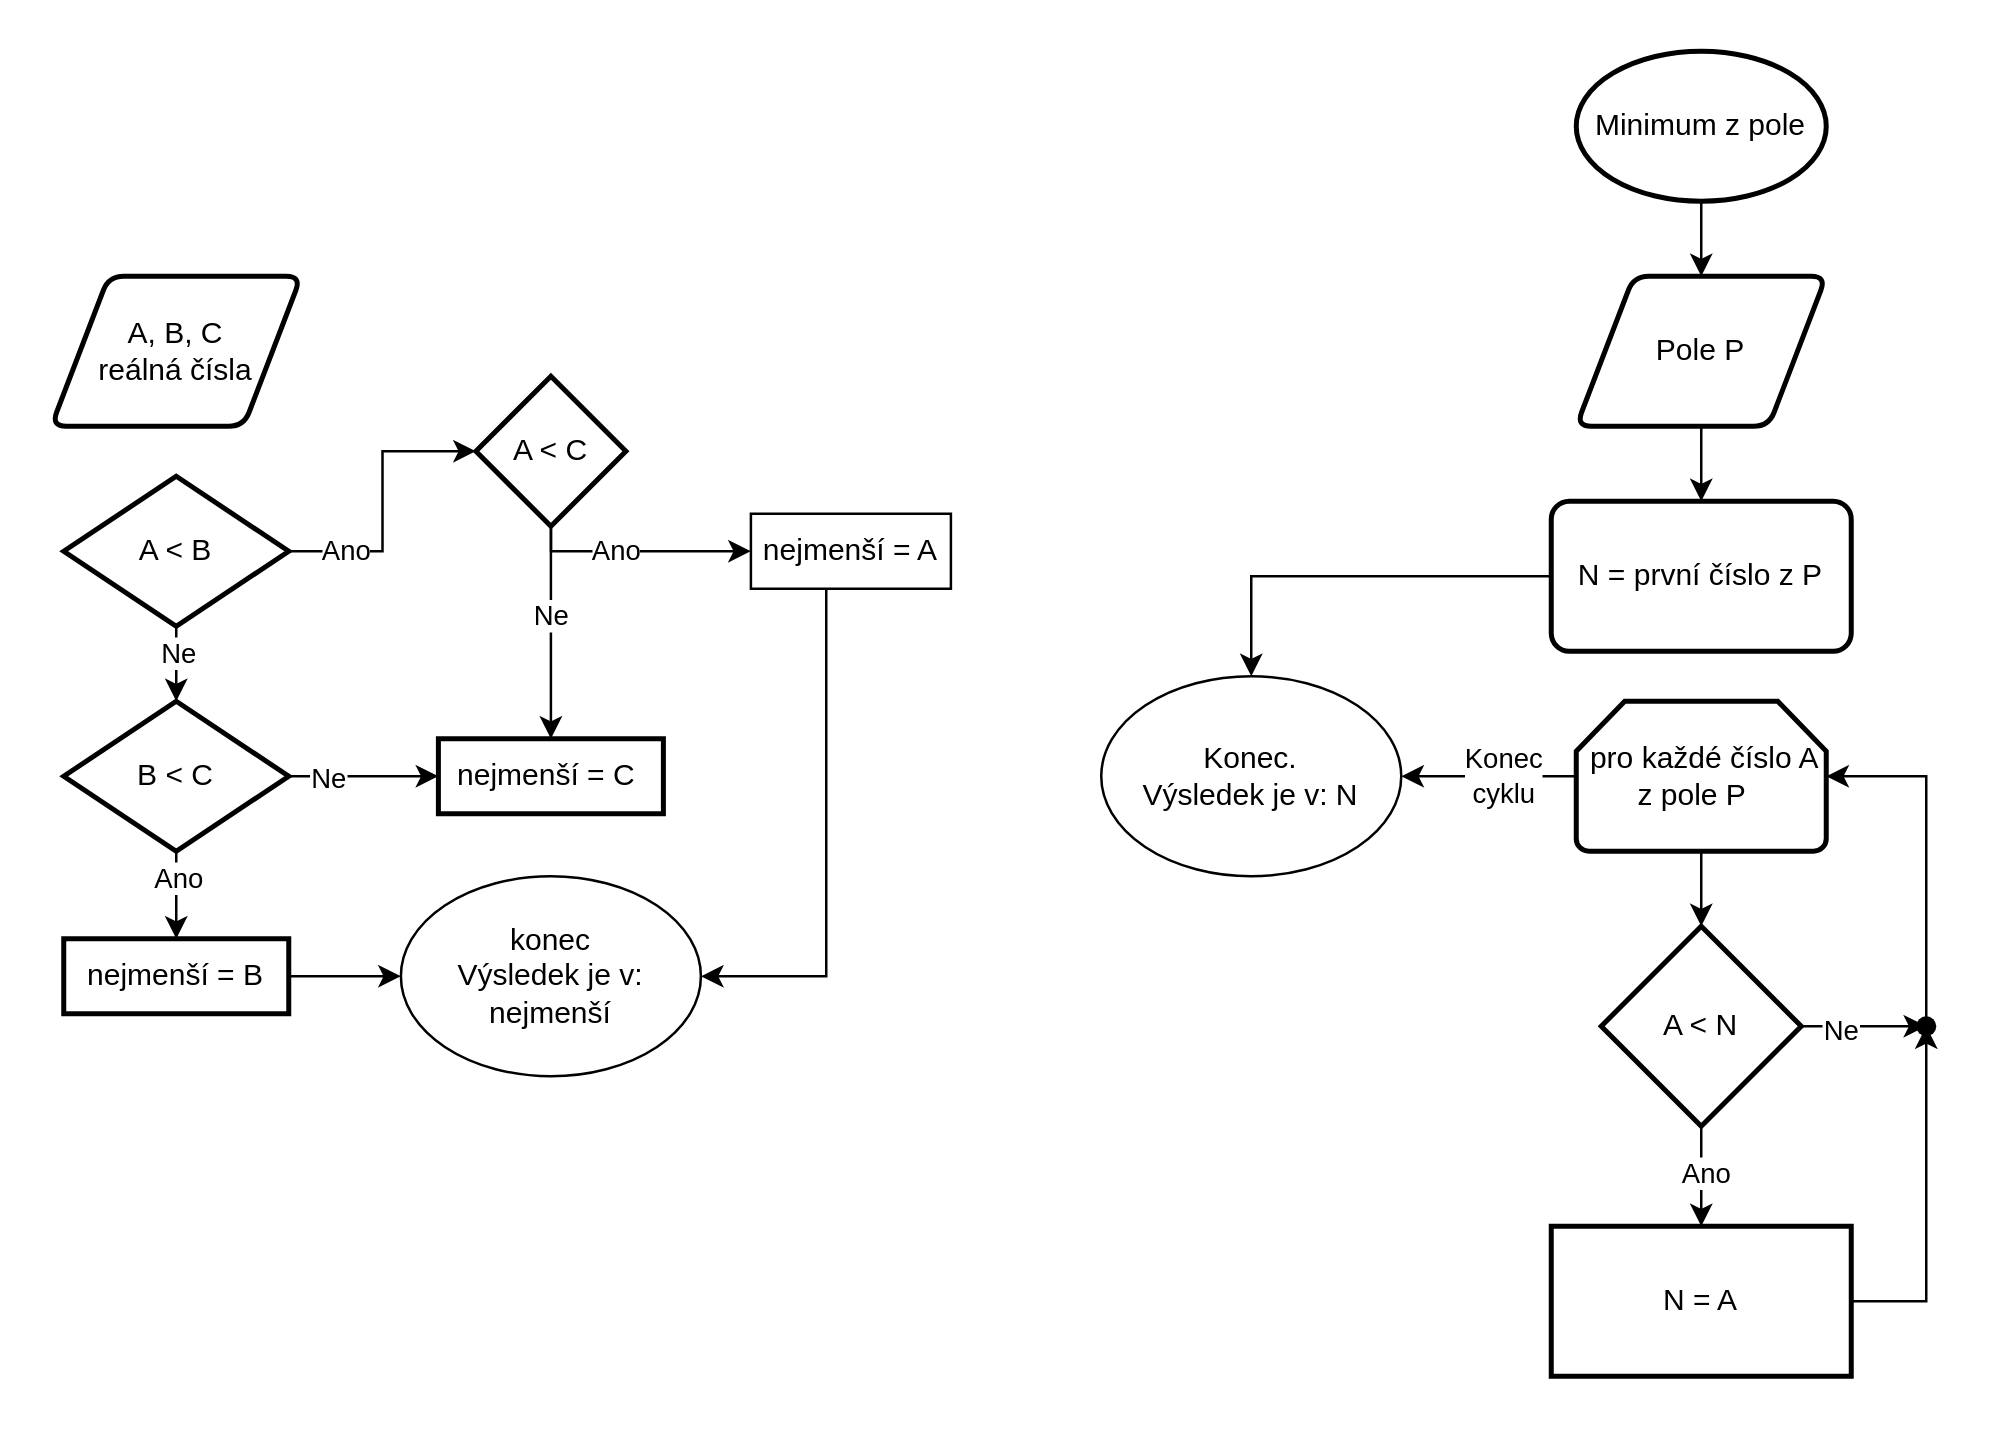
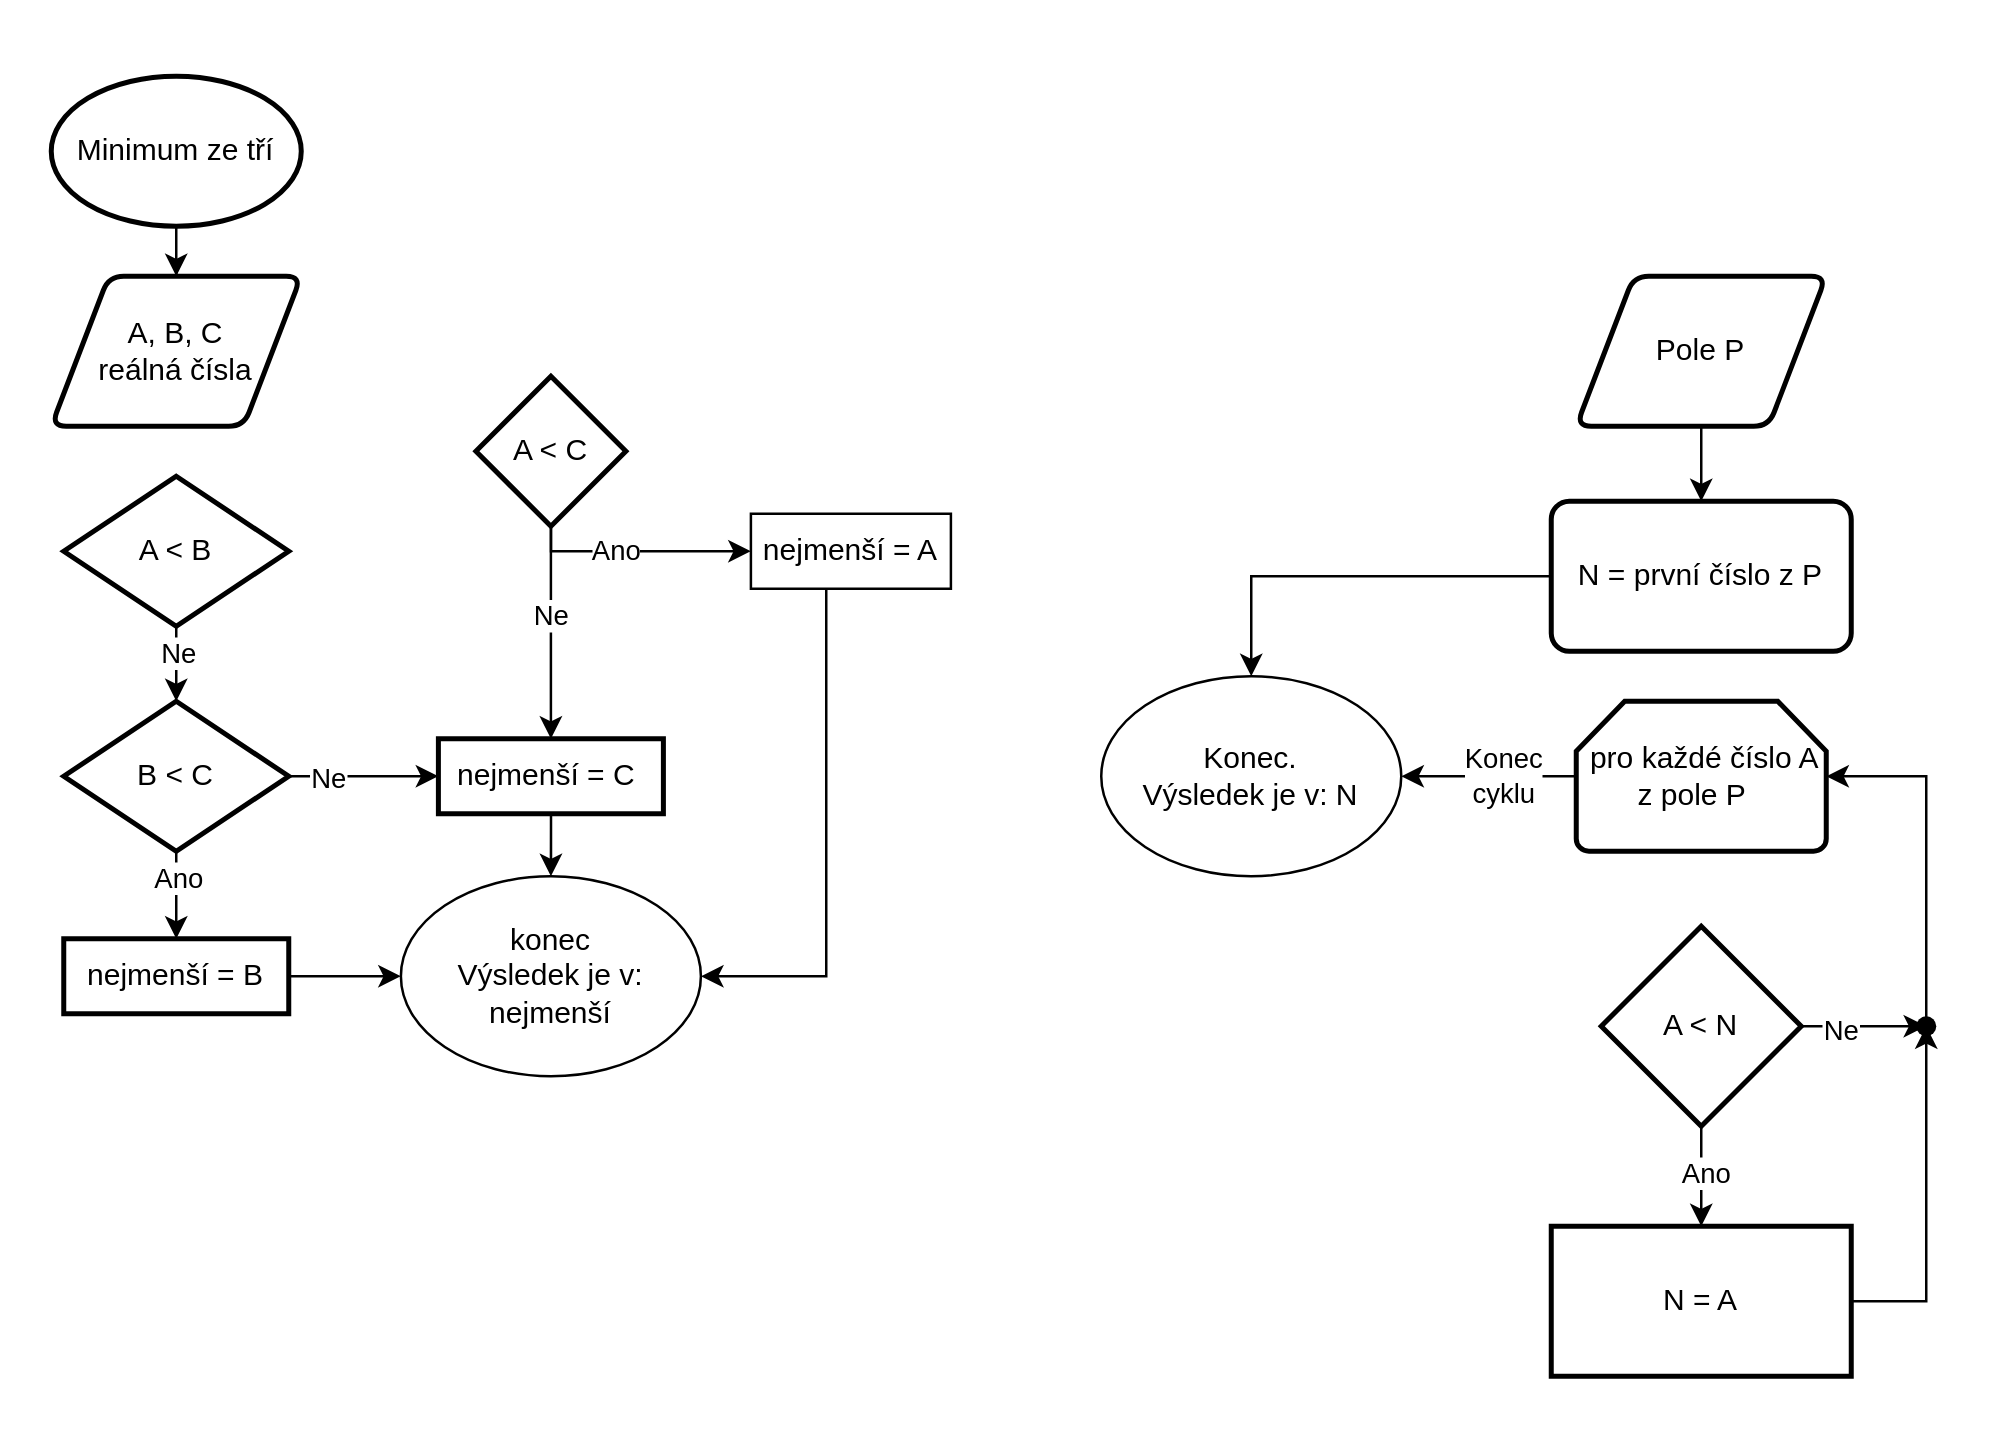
(1701, 126) -> none
none -> (176, 151)
(1701, 247) -> none
none -> (176, 259)
(383, 509) -> none
none -> (551, 854)
(1701, 896) -> none
